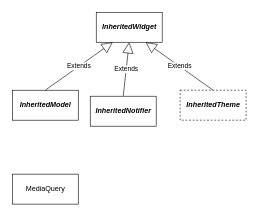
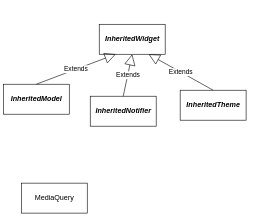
(129, 27) -> (132, 39)
(45, 105) -> (36, 99)
(213, 105) -> (213, 105)
(45, 189) -> (54, 198)
